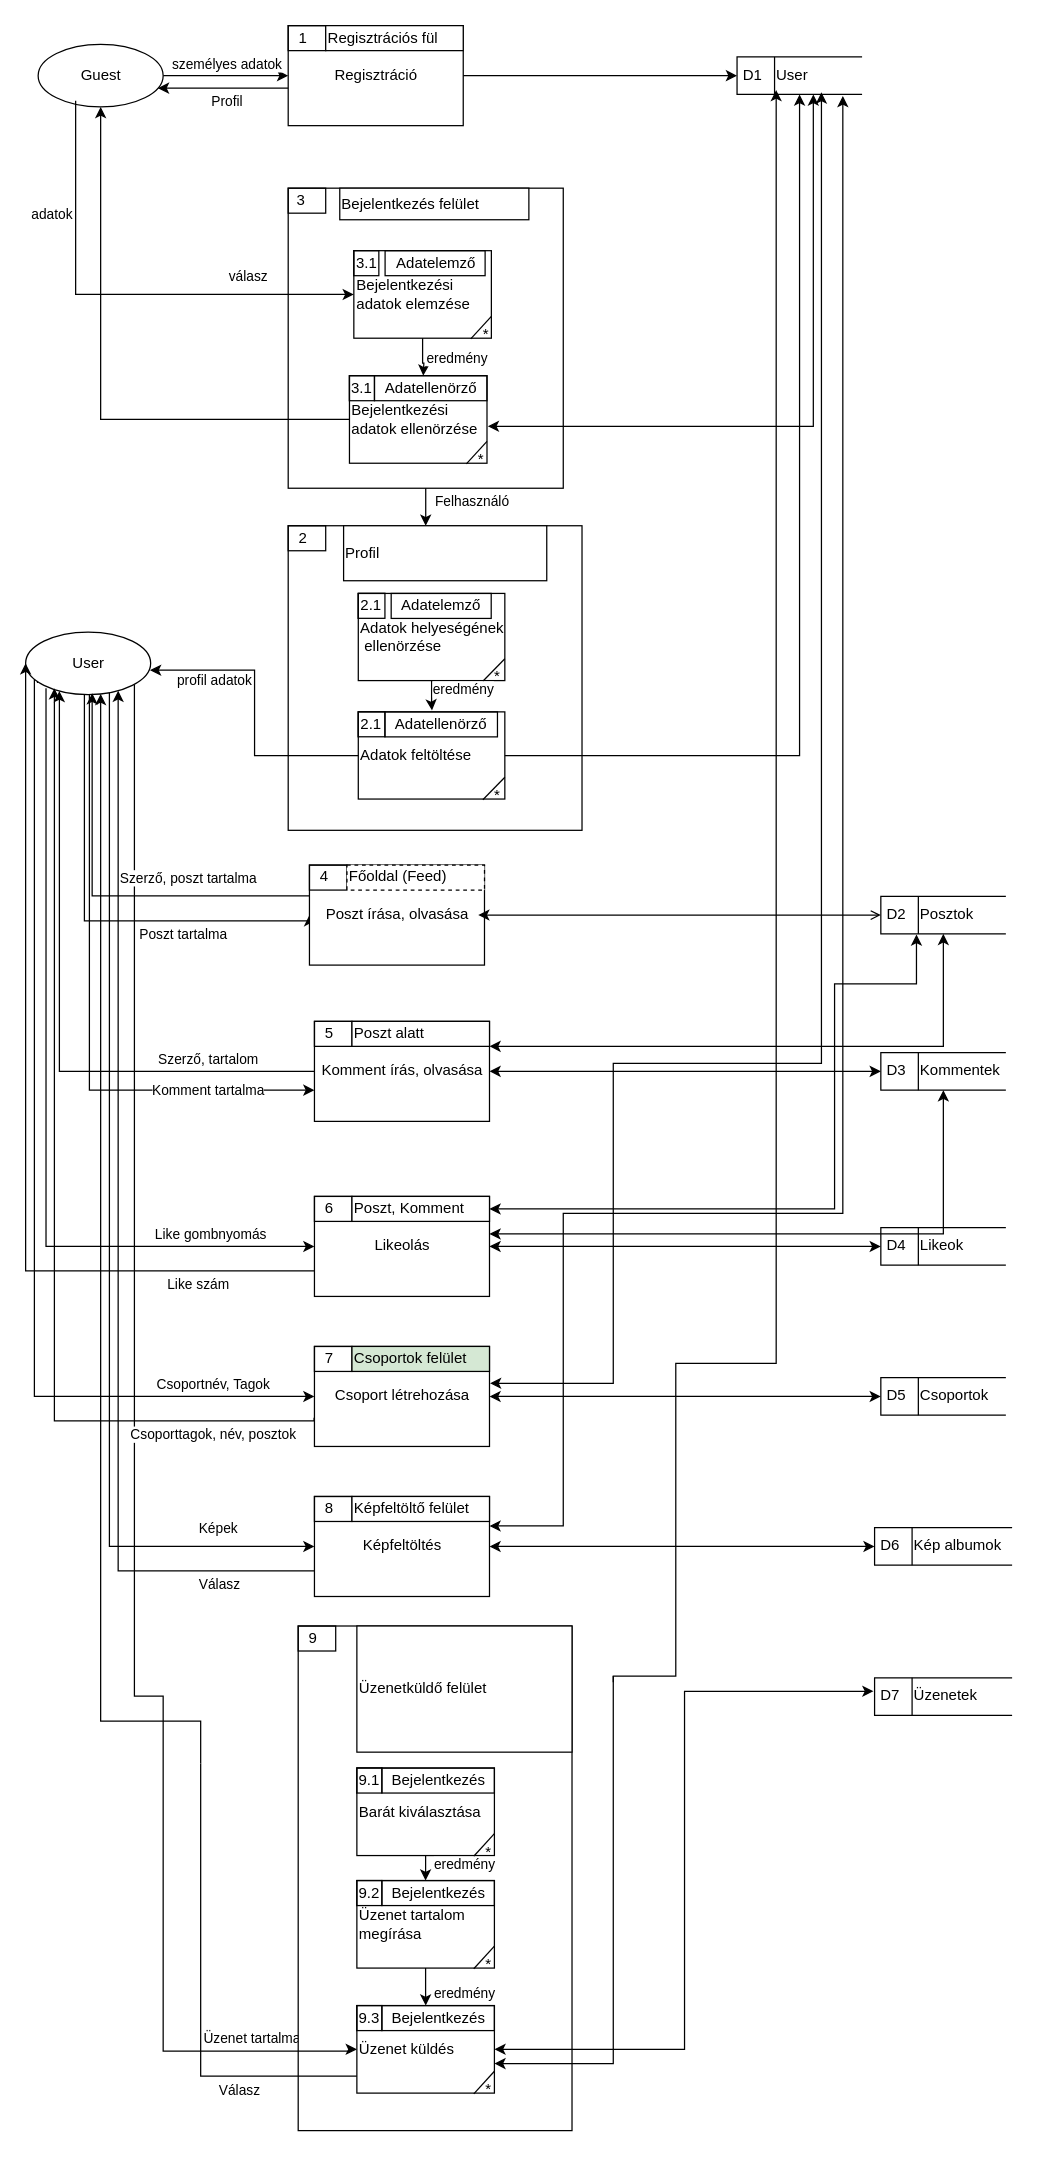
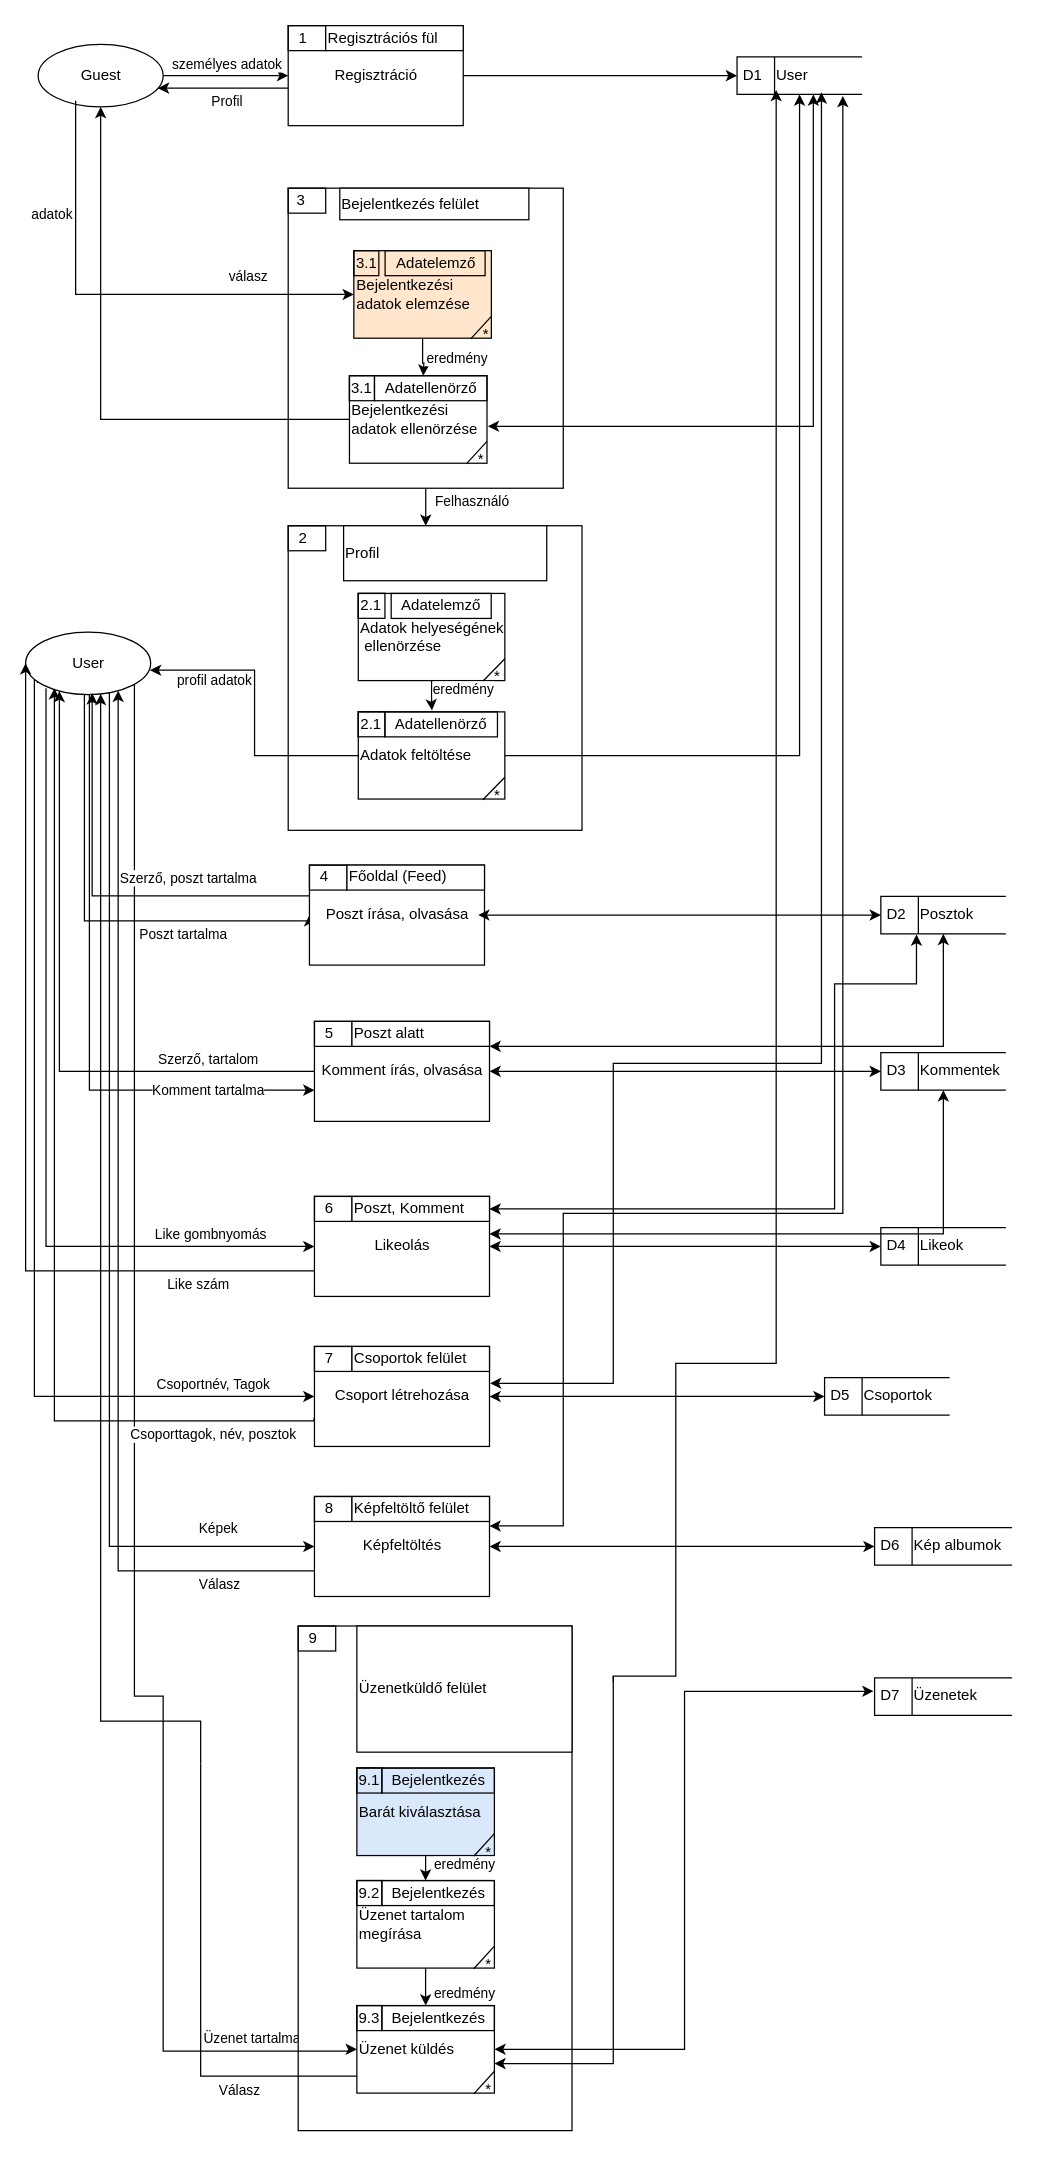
(423, 294) -> (423, 294)
(416, 877) -> (416, 877)
(872, 915) -> (871, 915)
(421, 1359) -> (421, 1359)
(943, 1396) -> (887, 1396)
(426, 1811) -> (426, 1811)
